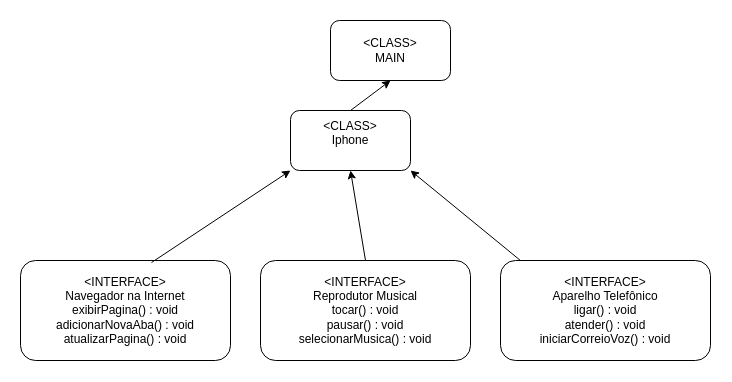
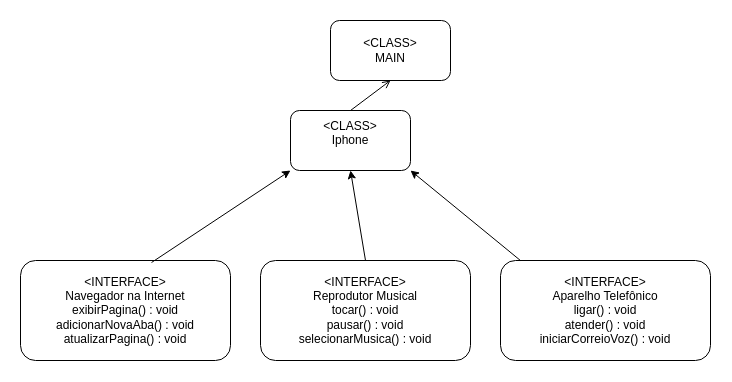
(384, 86) -> (385, 84)
